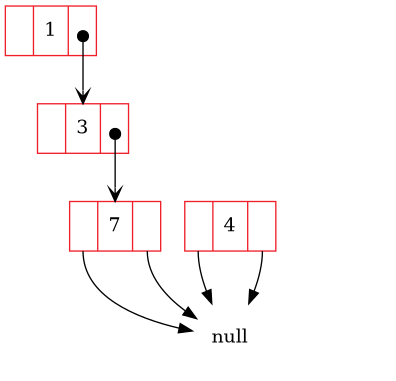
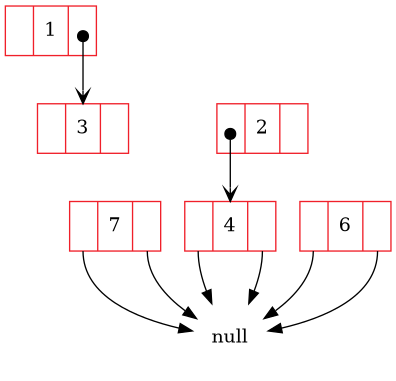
none -> (262, 129)
(115, 164) -> none
none -> (345, 226)
